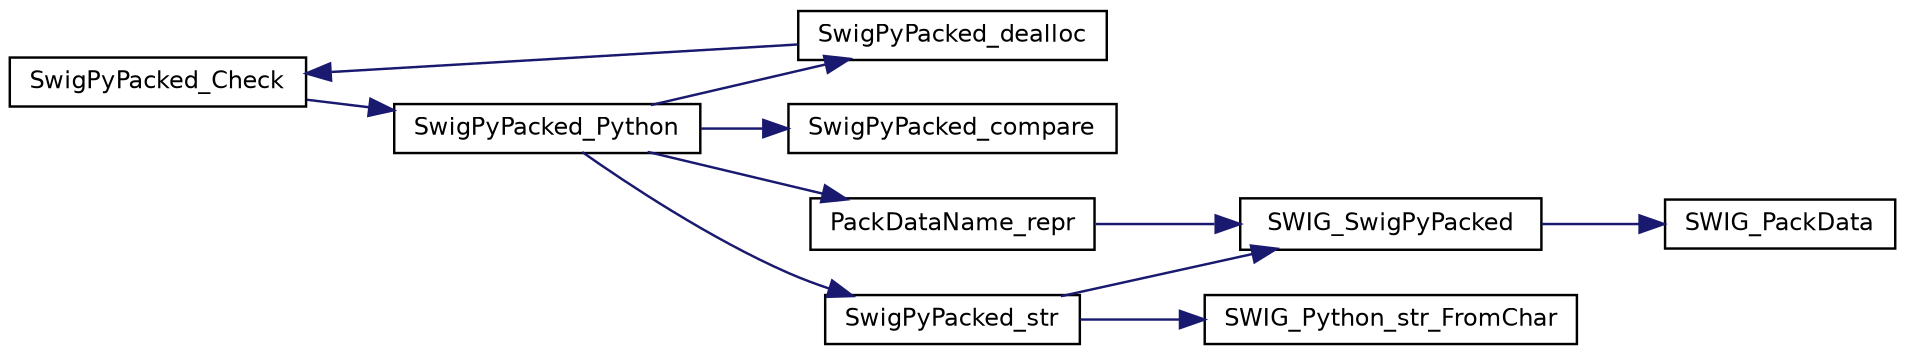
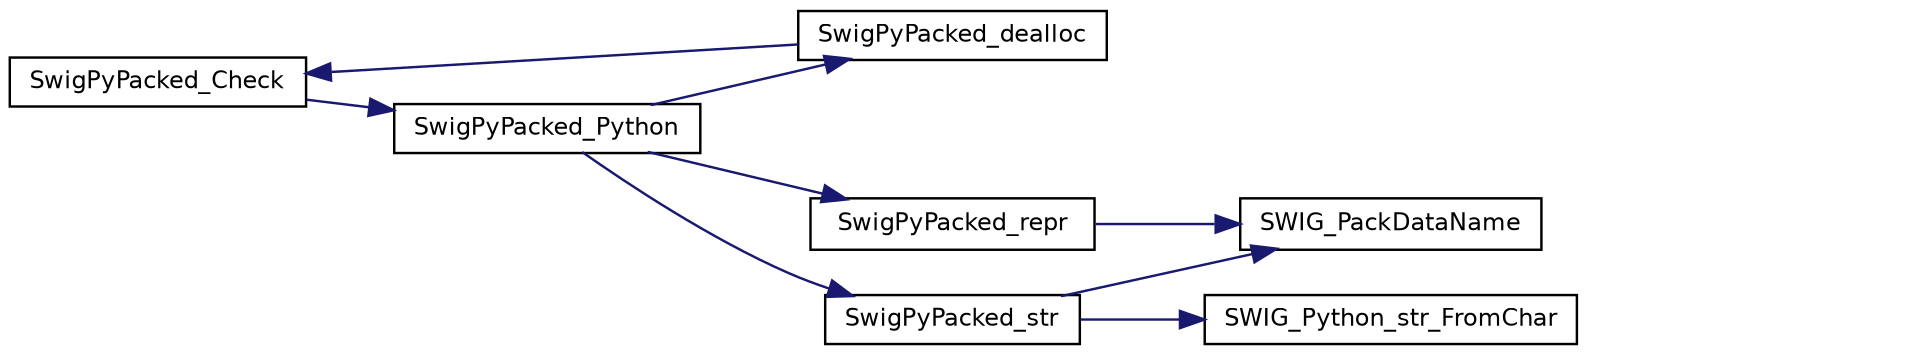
(953, 129) -> none
(953, 224) -> (953, 224)
(1391, 224) -> (1391, 224)
(1780, 224) -> none
